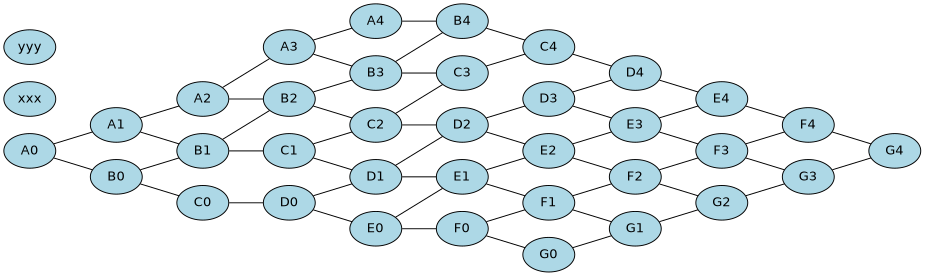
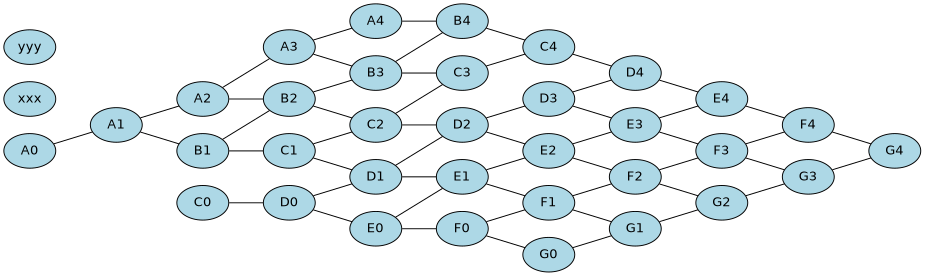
(116, 177) -> none
